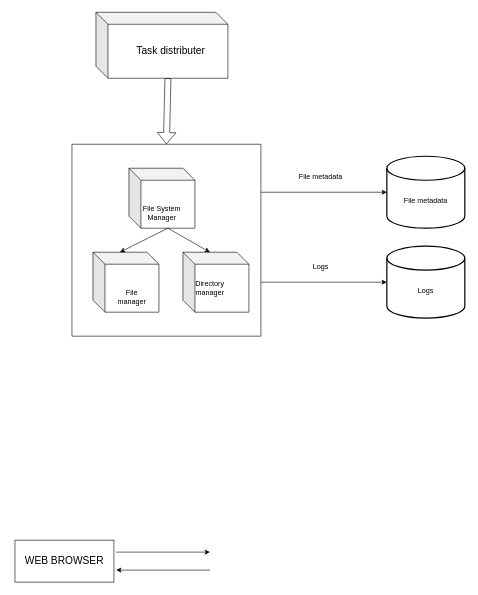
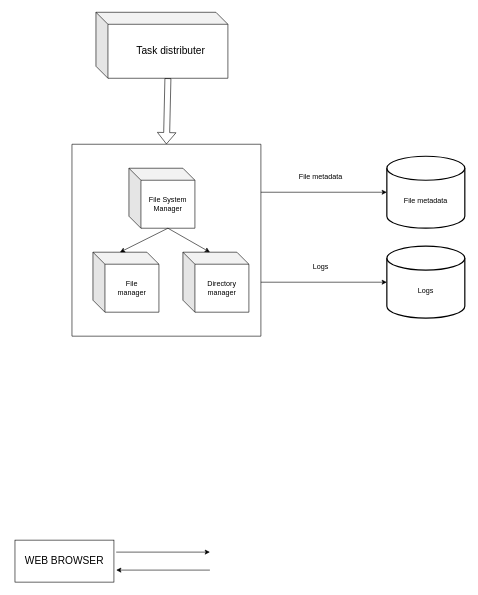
(162, 213) -> (168, 204)
(210, 288) -> (222, 288)
(132, 297) -> (132, 288)
